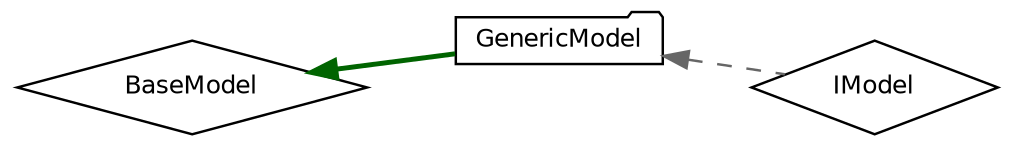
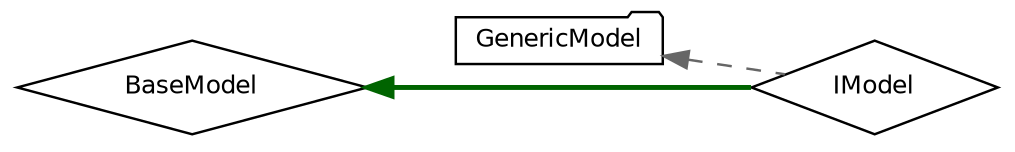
(396, 61) -> (572, 87)
